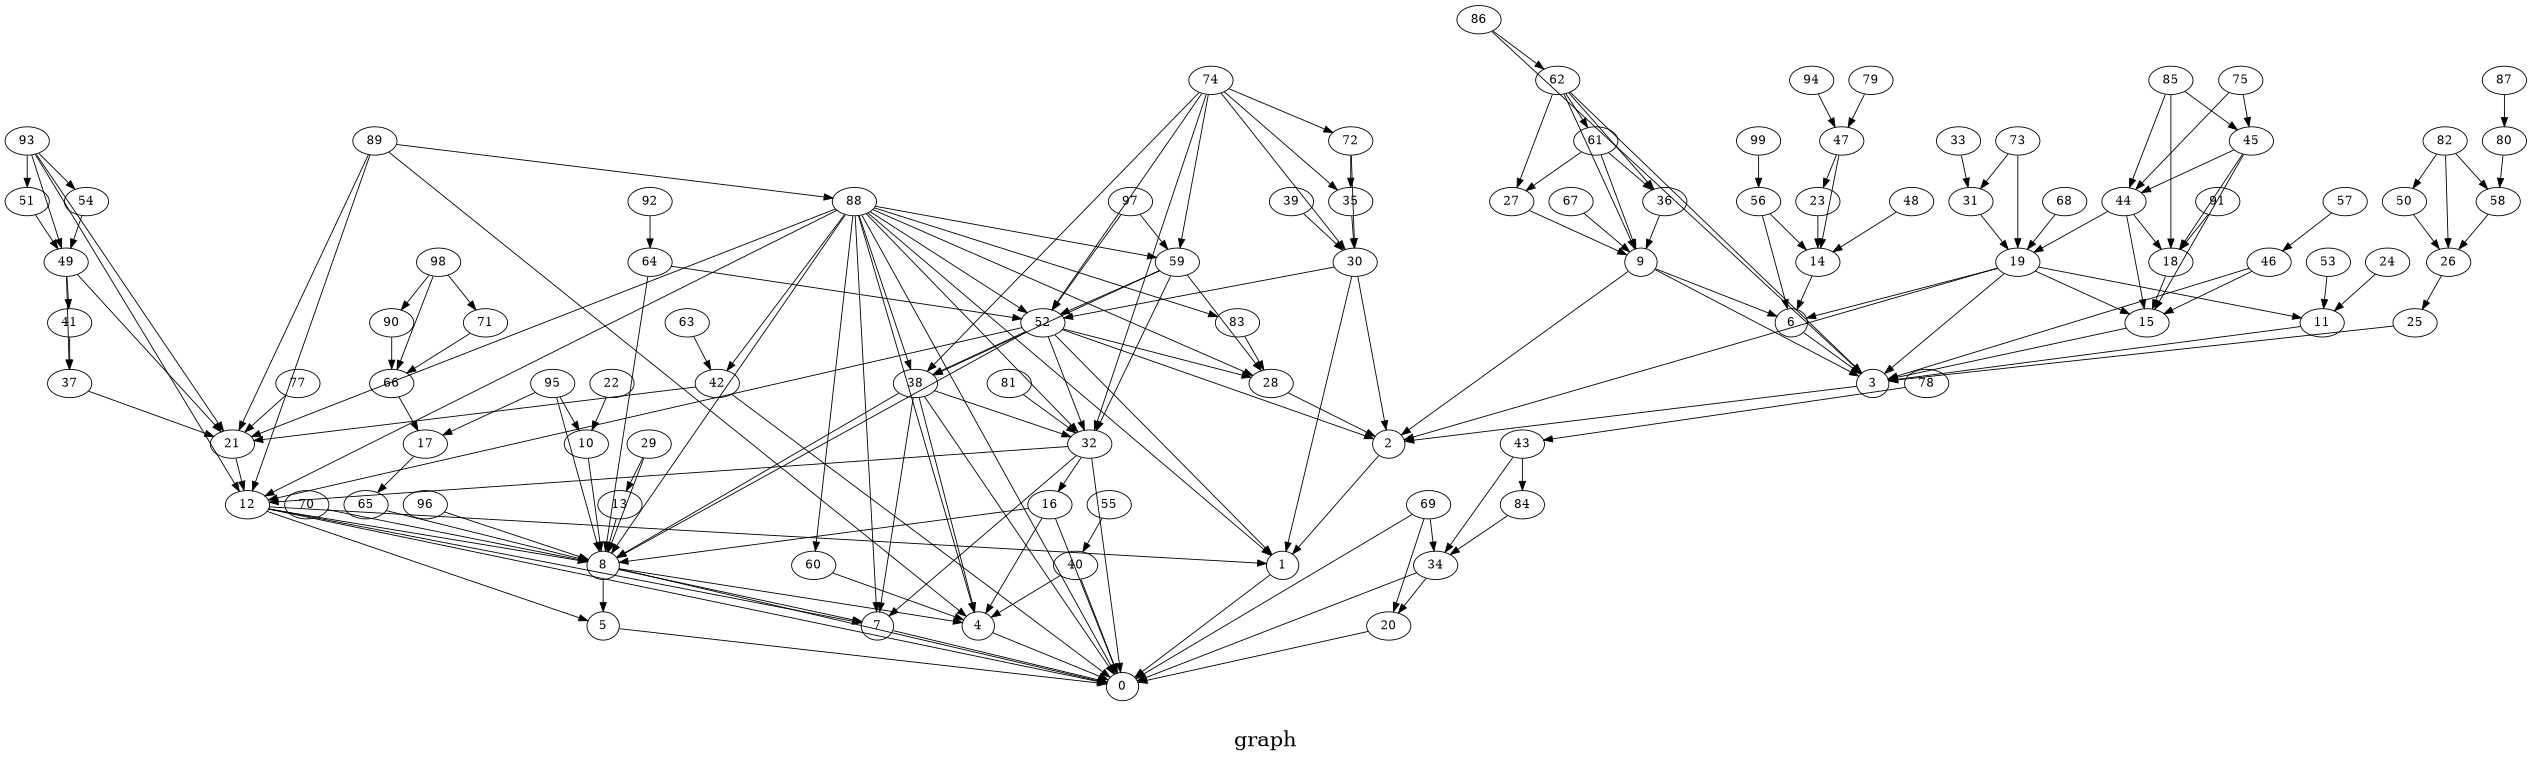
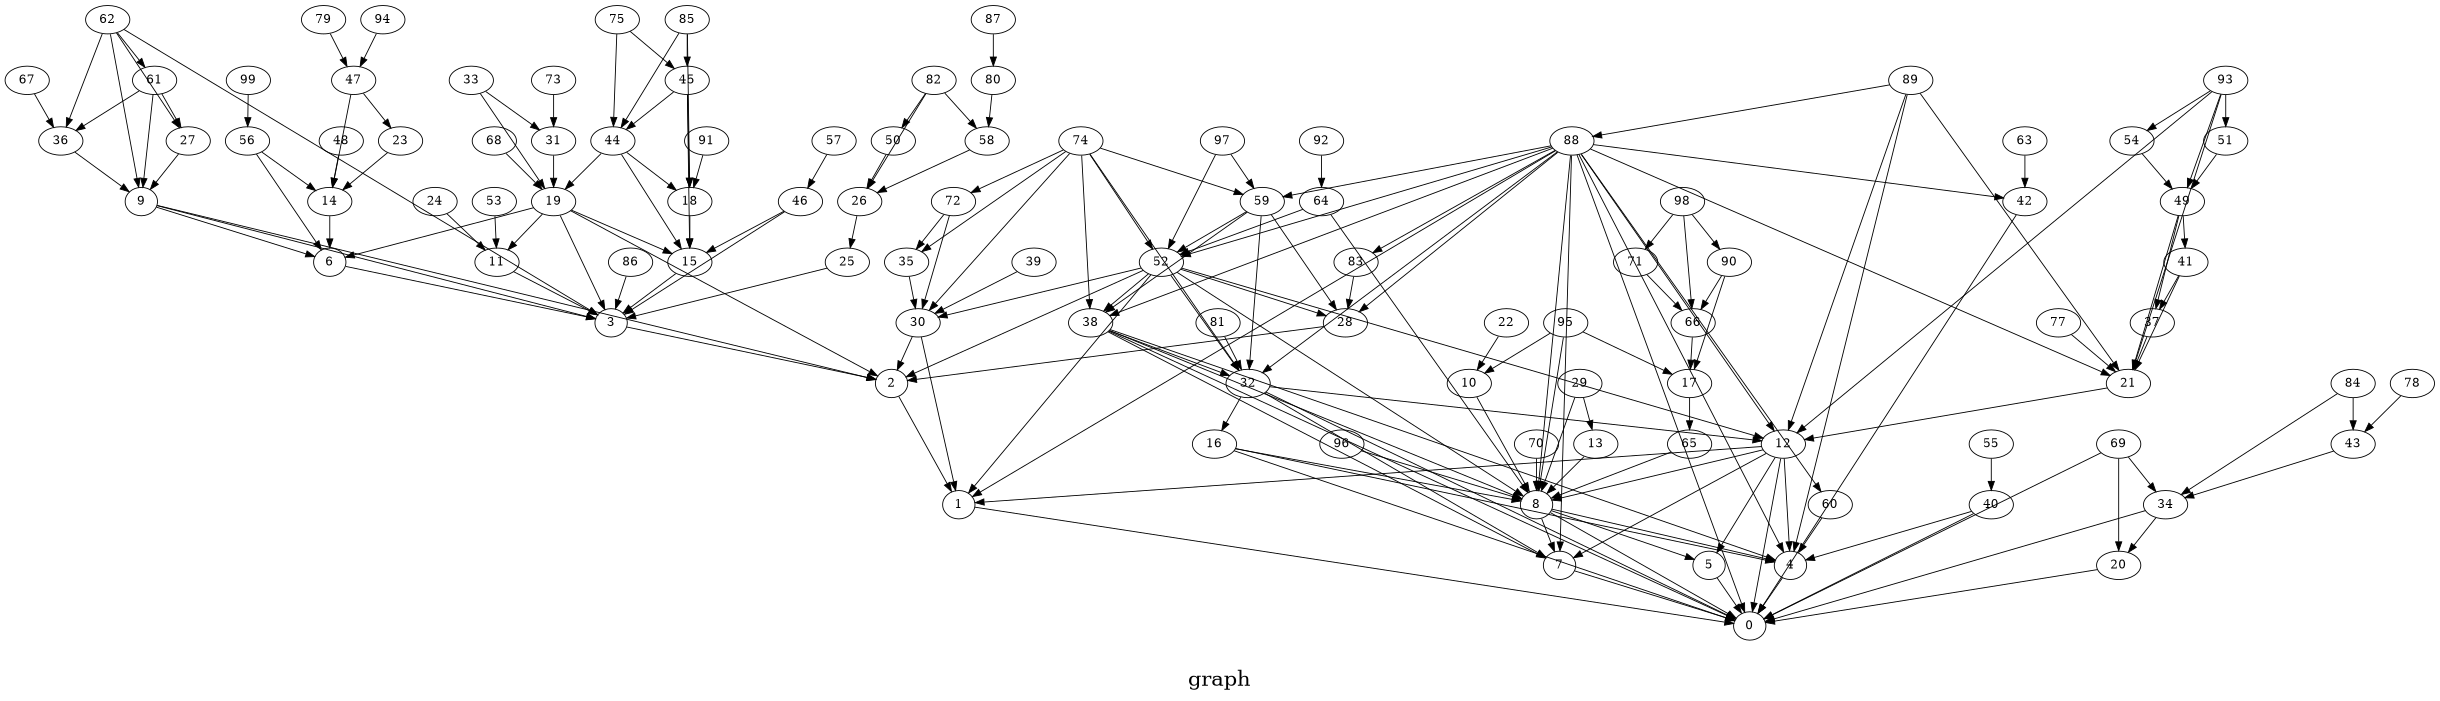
(1526, 55) -> none
(2018, 197) -> (510, 137)
(1603, 230) -> (42, 107)
(1210, 290) -> (1044, 291)
none -> (1711, 318)
(469, 415) -> (2159, 319)
(1522, 470) -> (2353, 409)
none -> (1787, 500)
